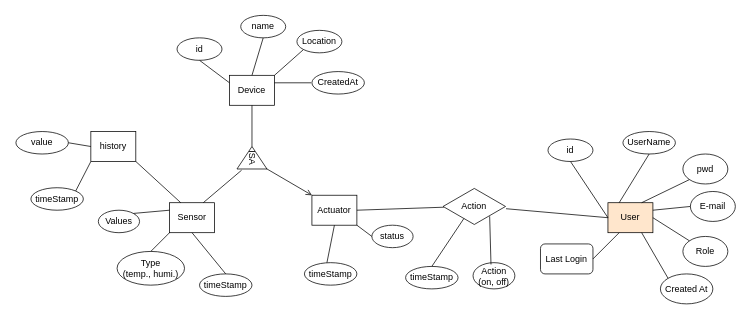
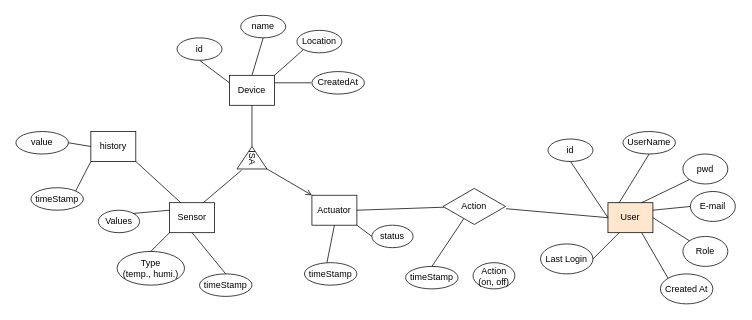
(490, 240) -> none
(567, 259) -> (567, 259)
